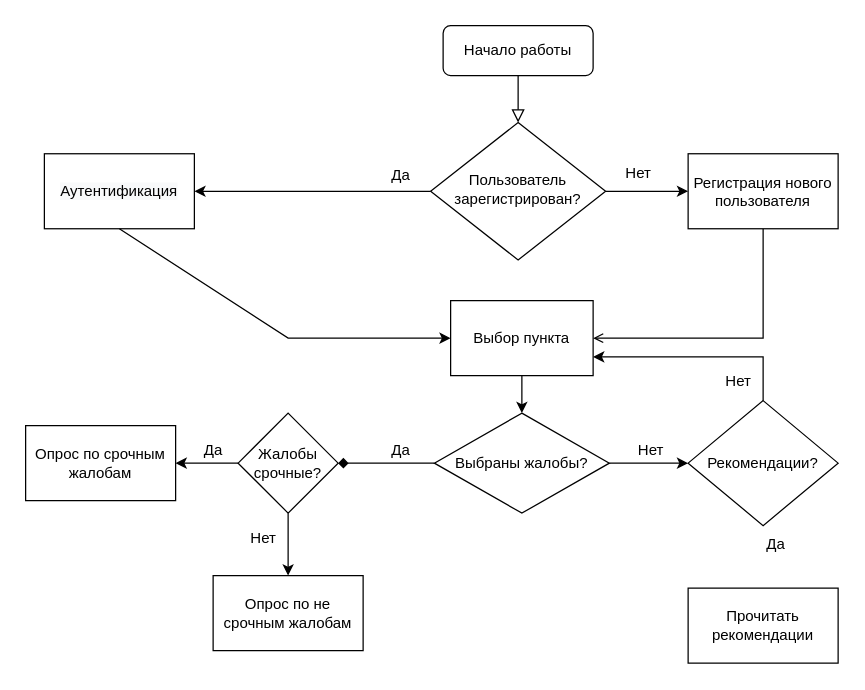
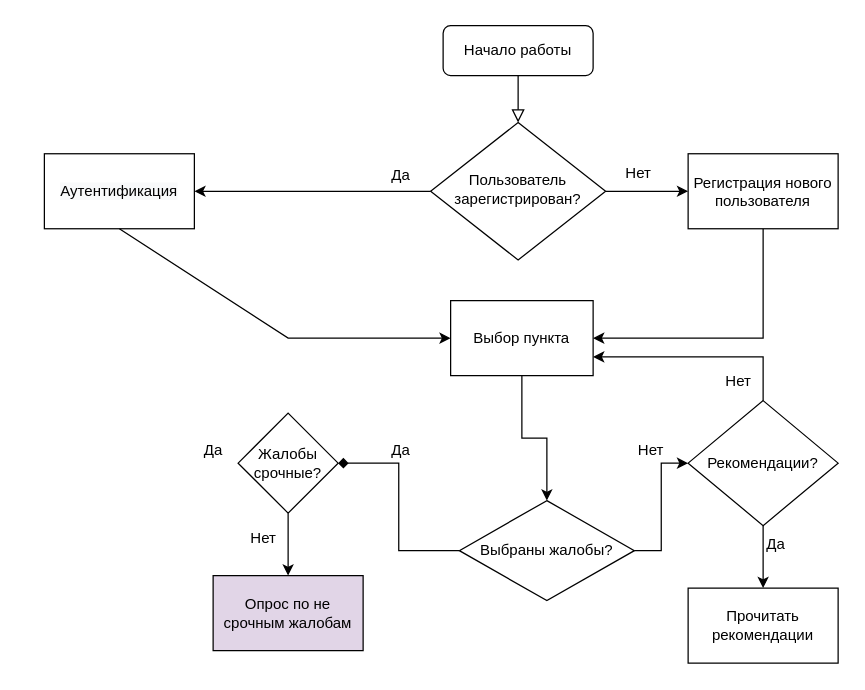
(601, 338) -> (603, 338)
(101, 463) -> none
(211, 463) -> none
(522, 463) -> (547, 551)
none -> (763, 553)
(288, 613) -> (288, 613)
